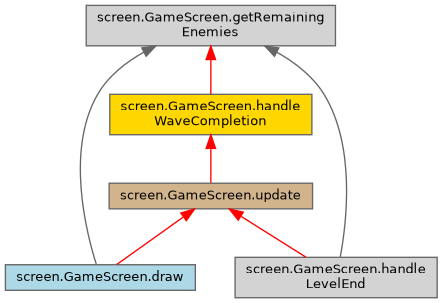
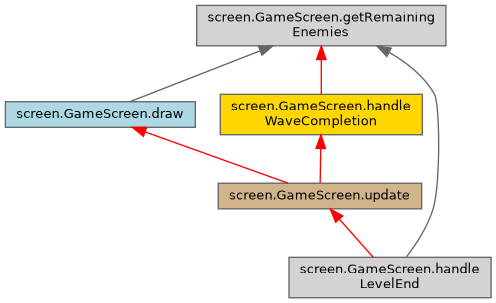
(150, 241) -> (217, 158)
